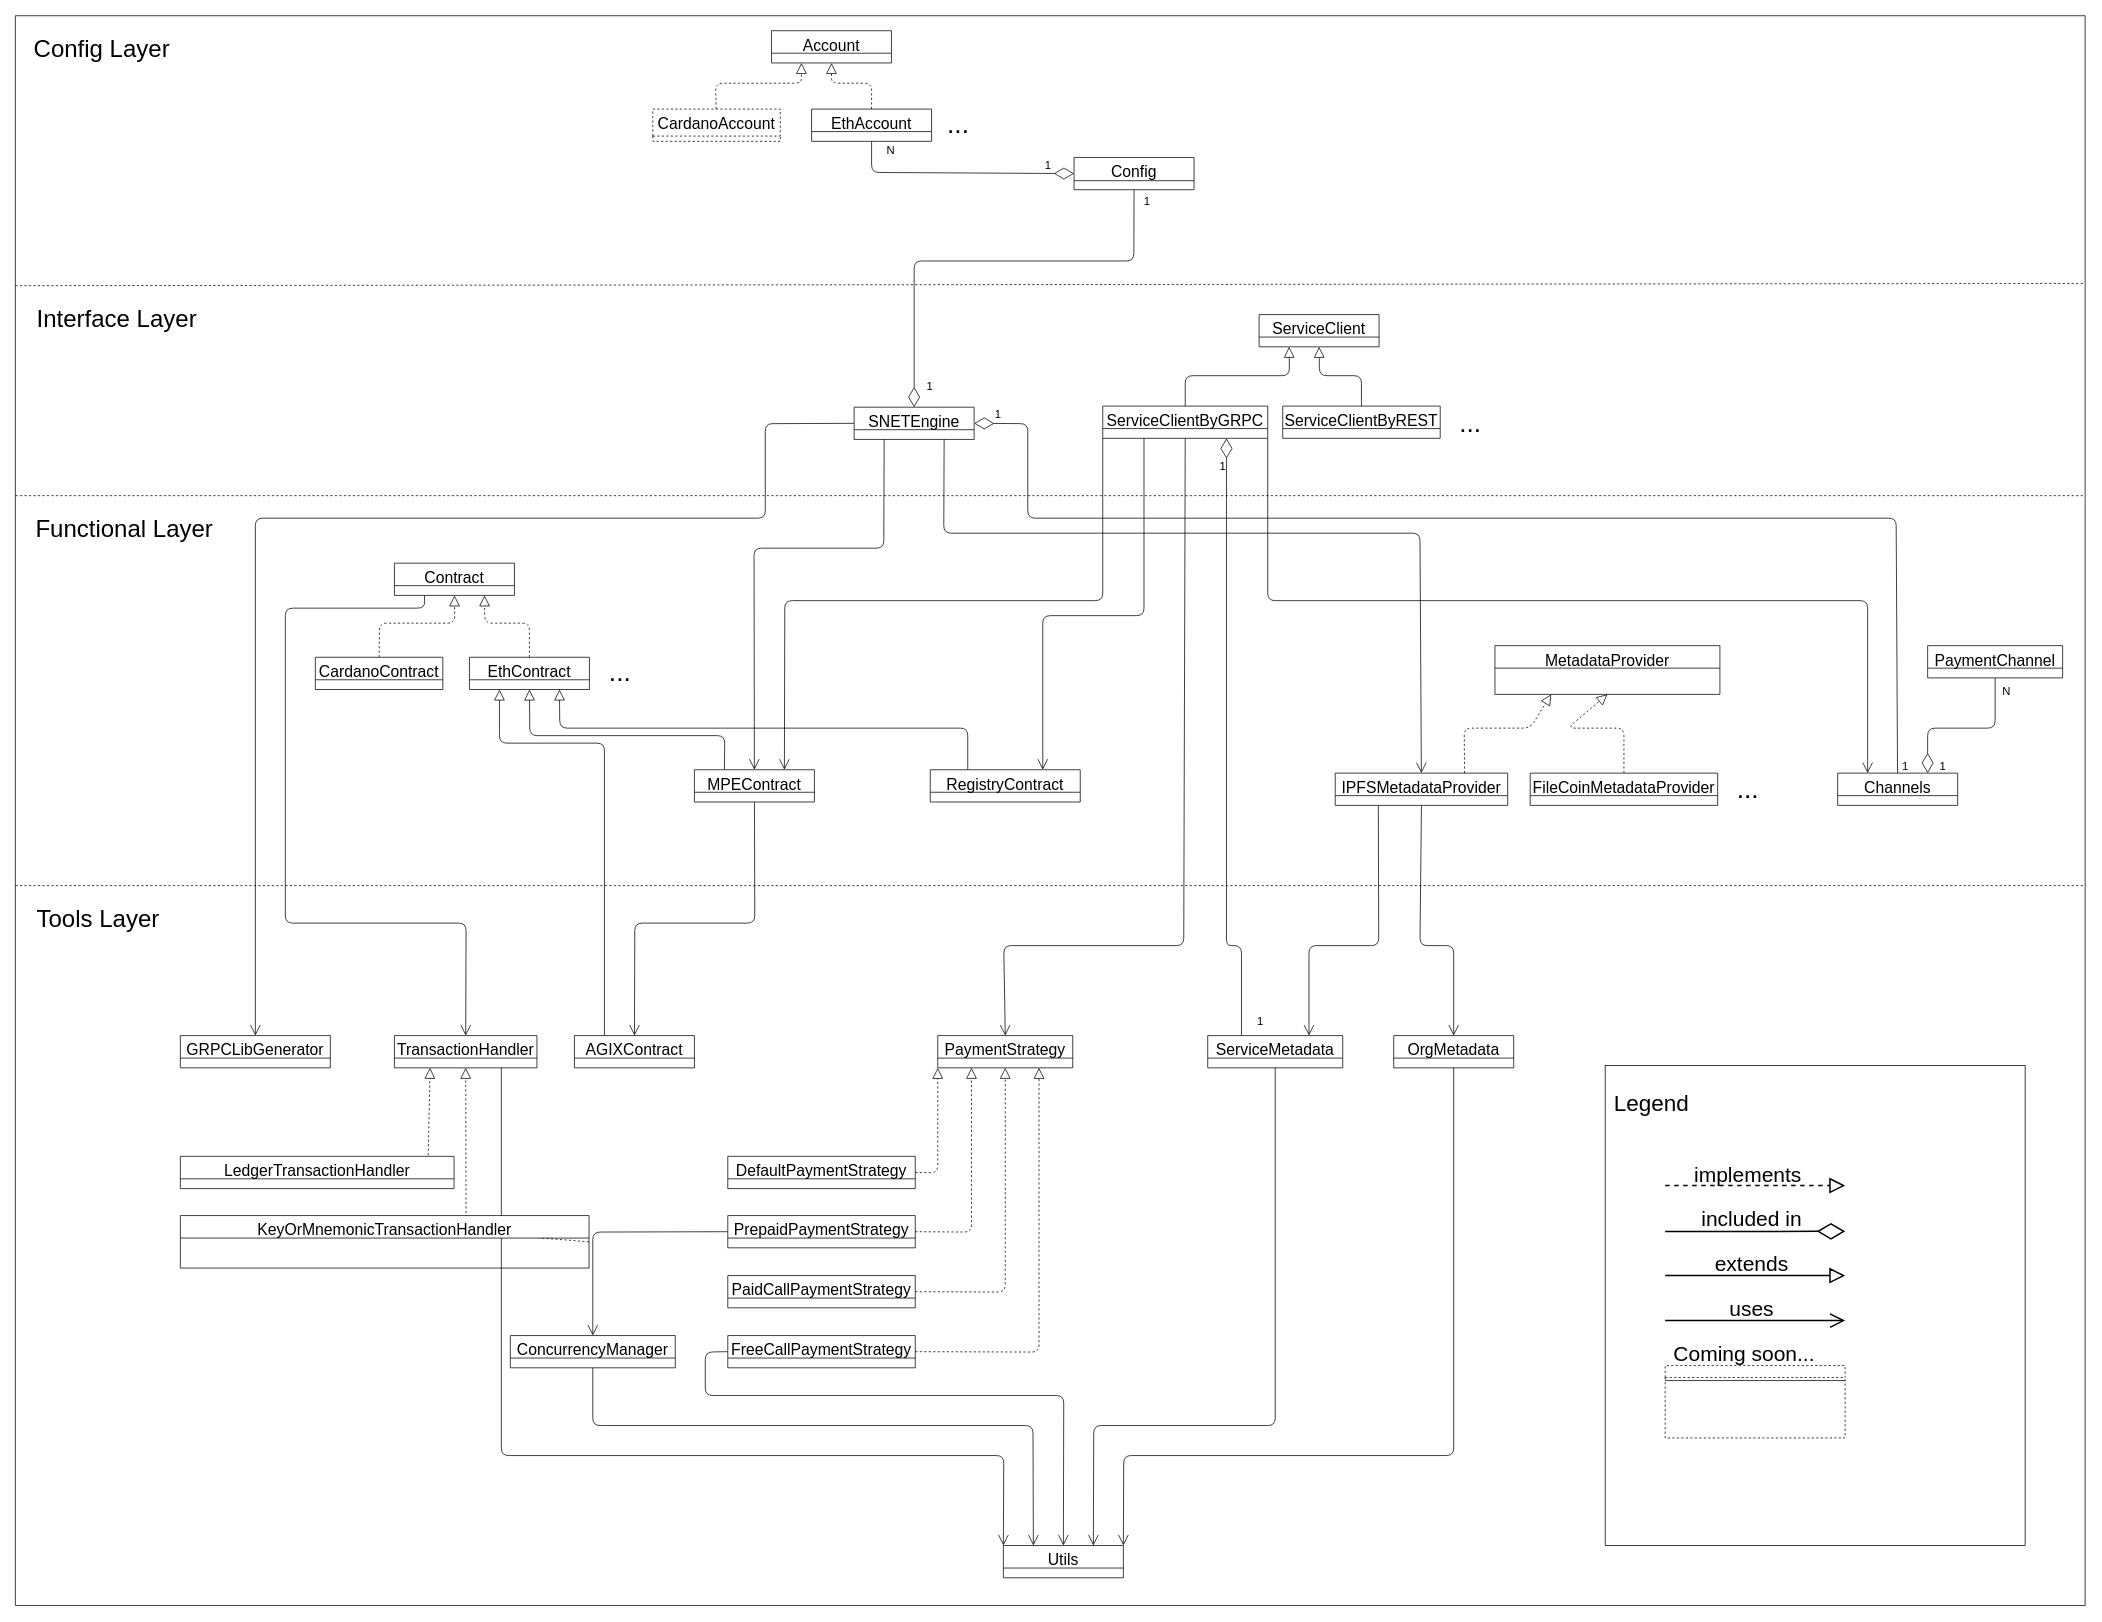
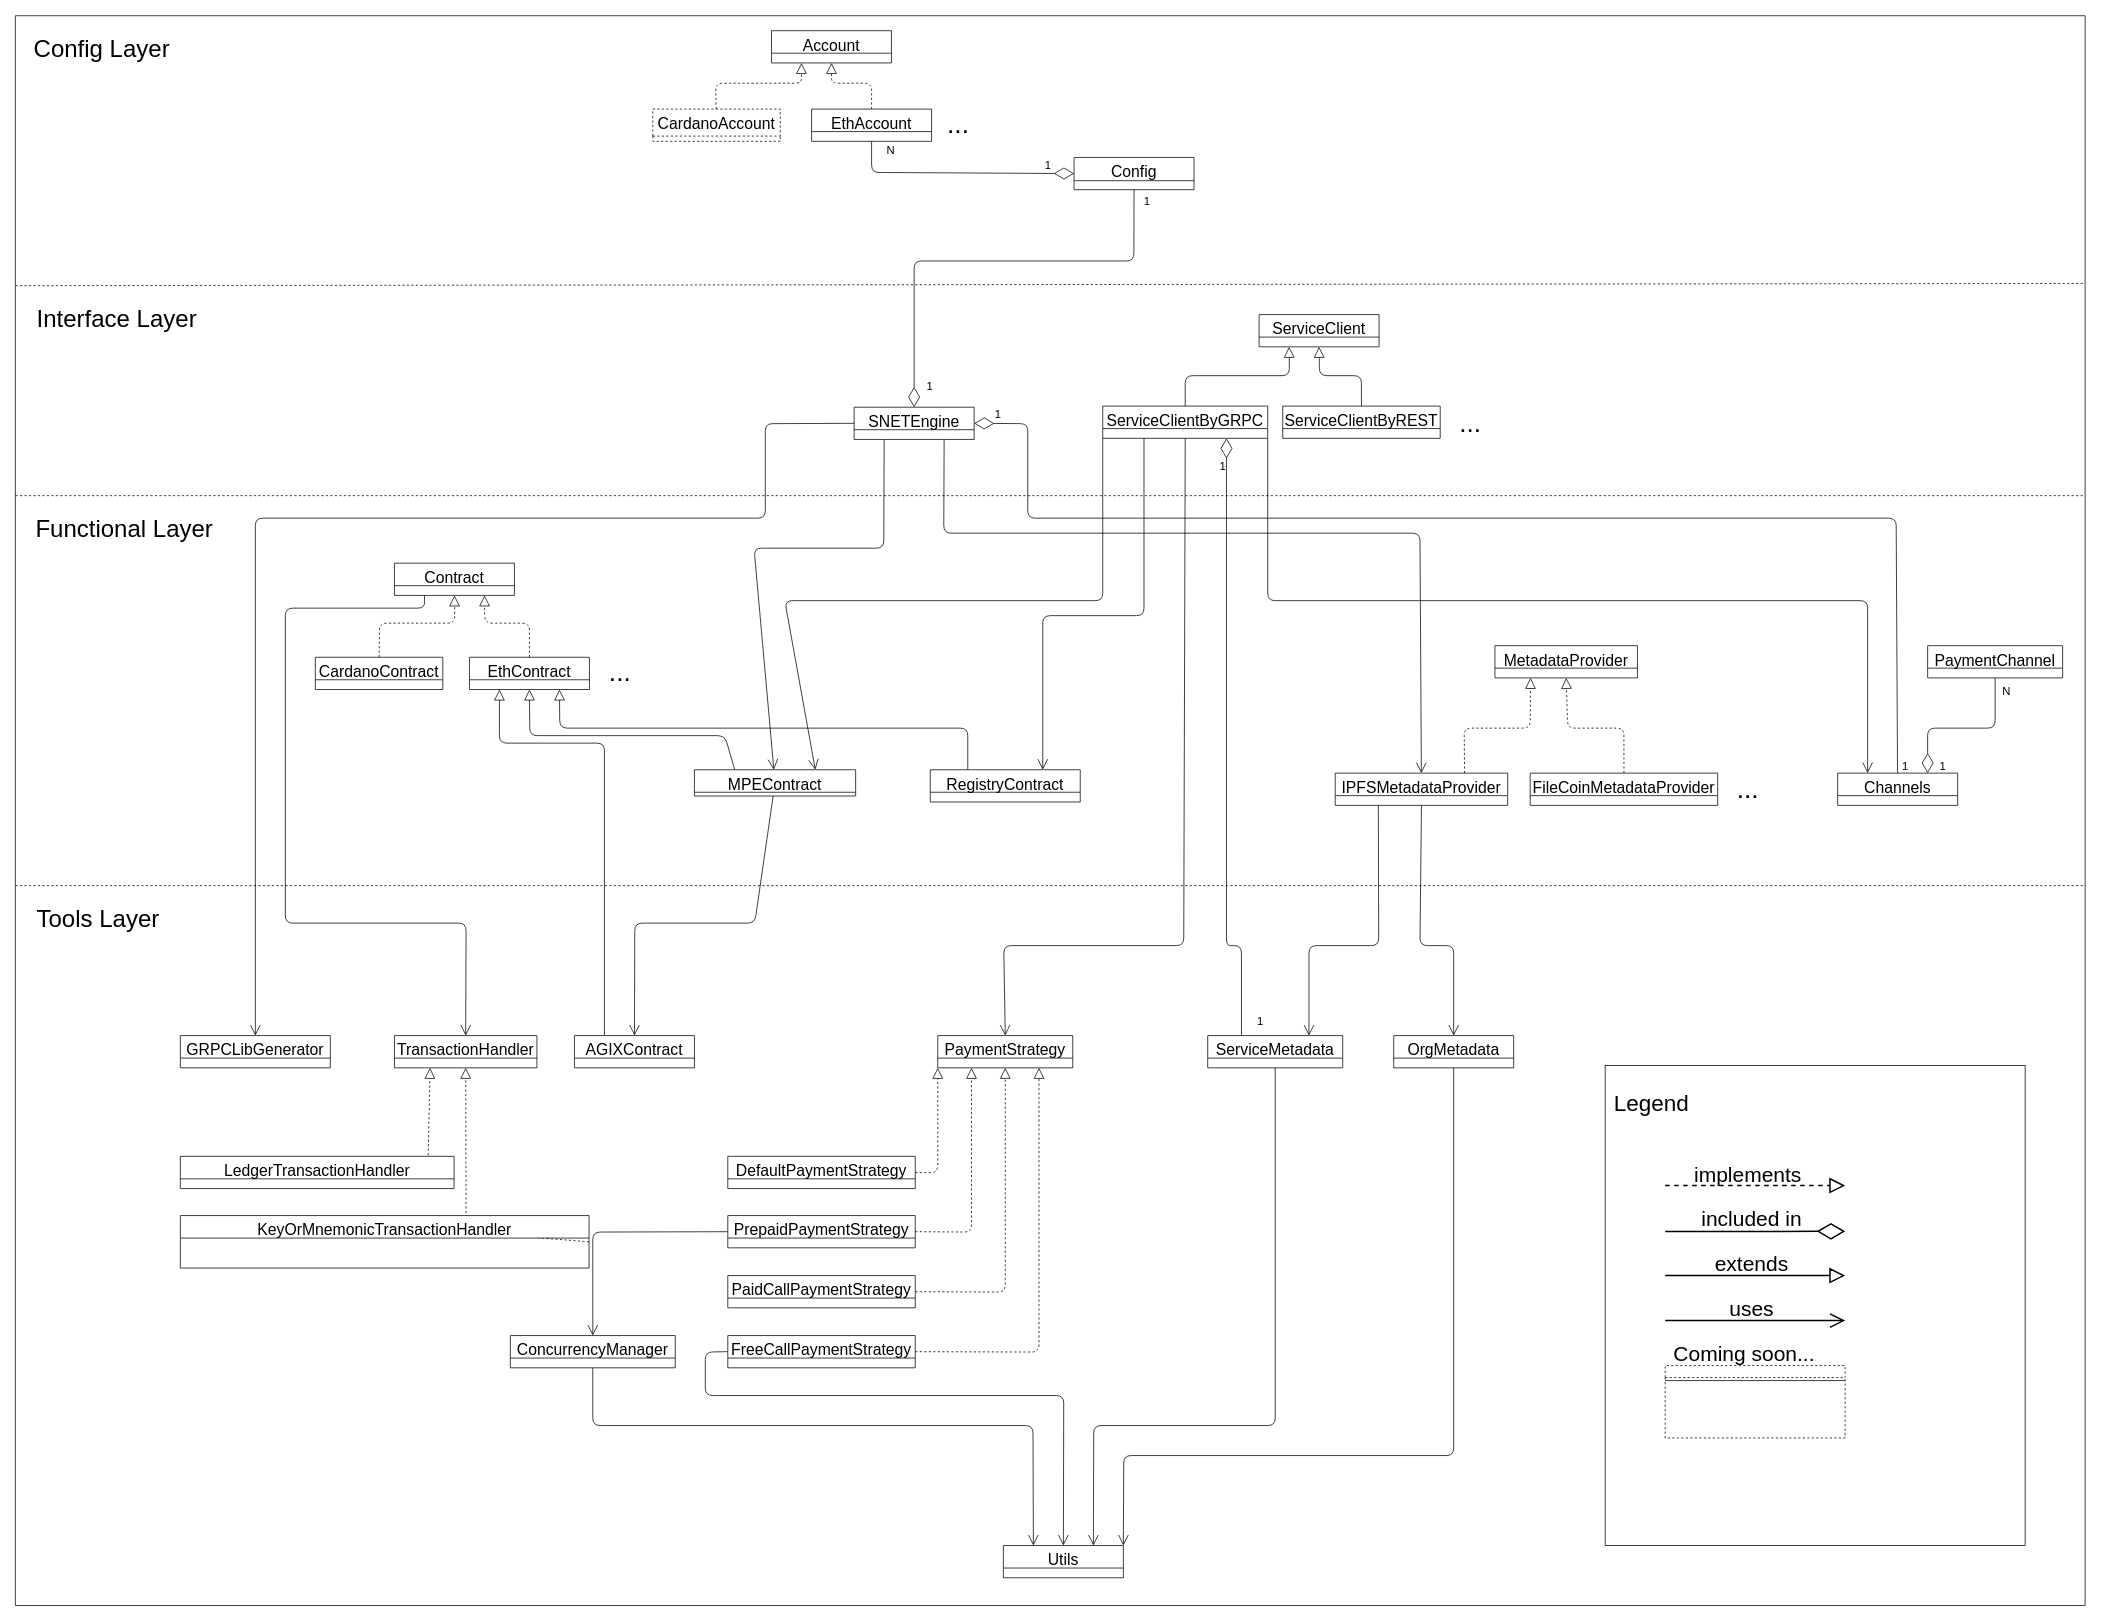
(1608, 670) -> (1566, 662)
(755, 786) -> (775, 783)
(687, 1455) -> none
